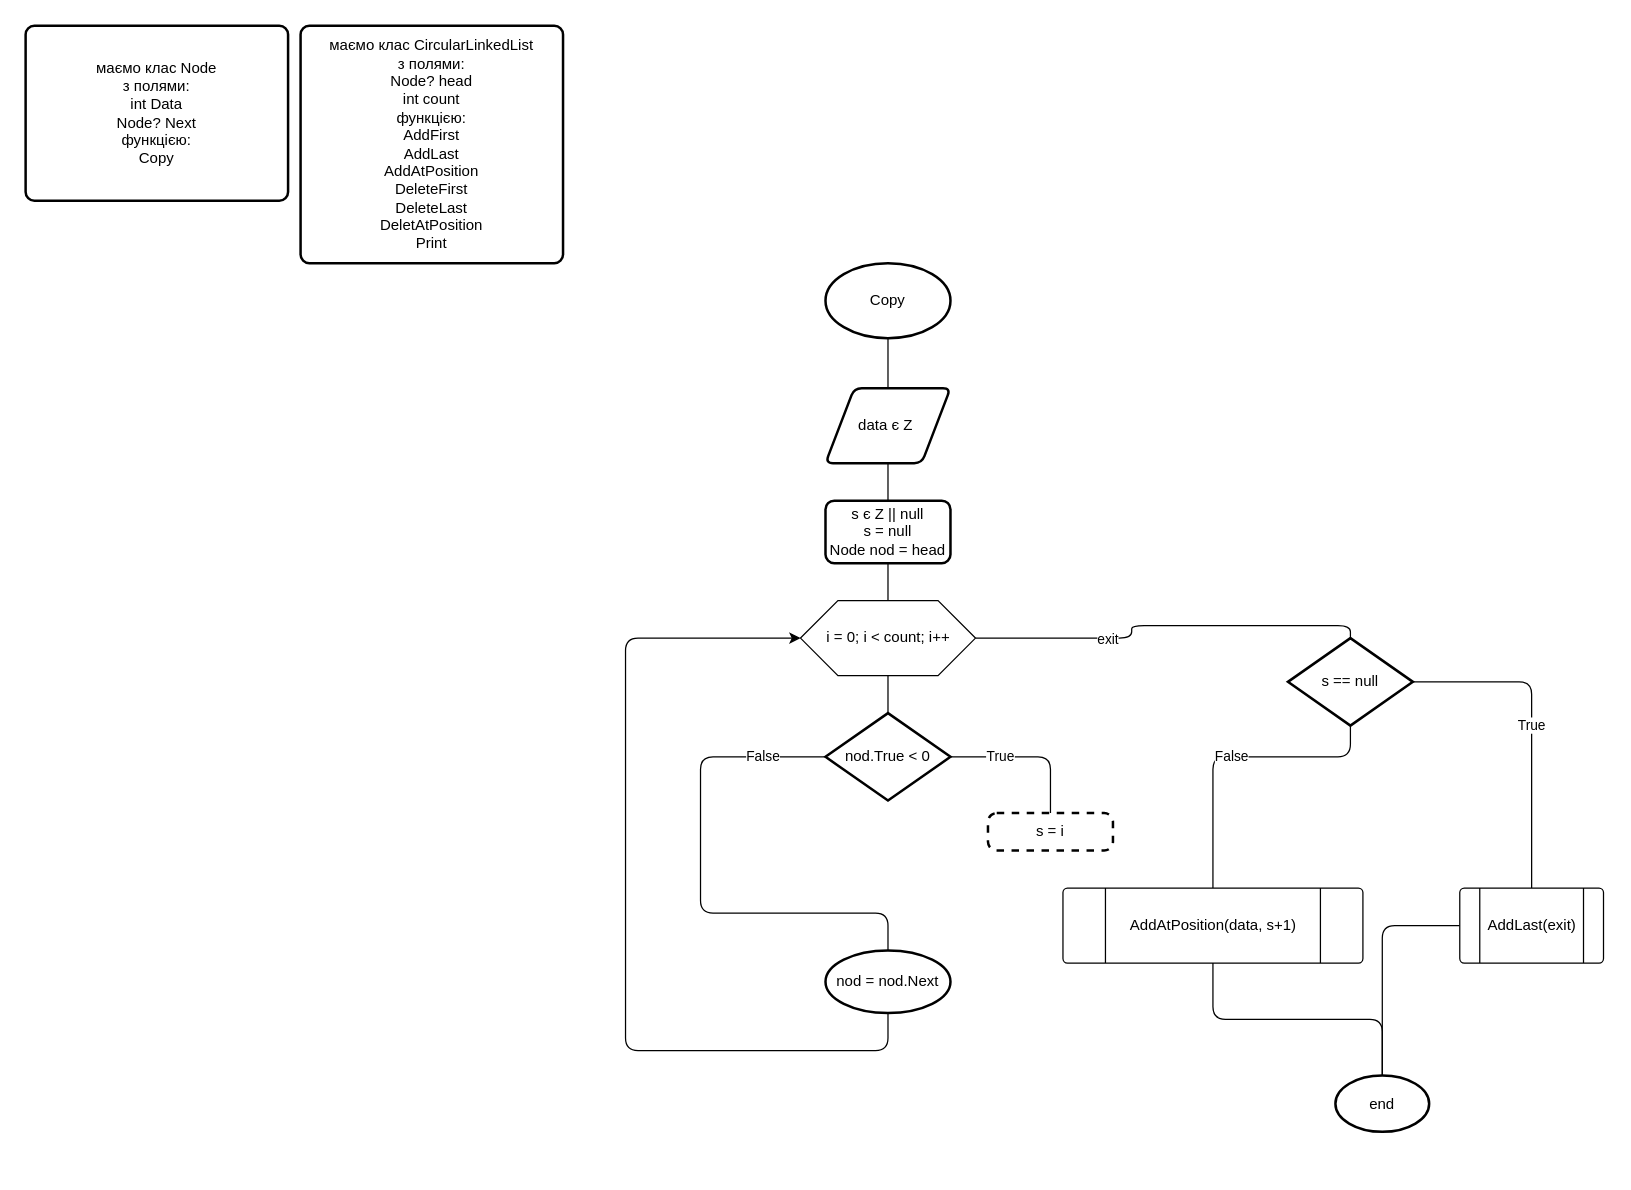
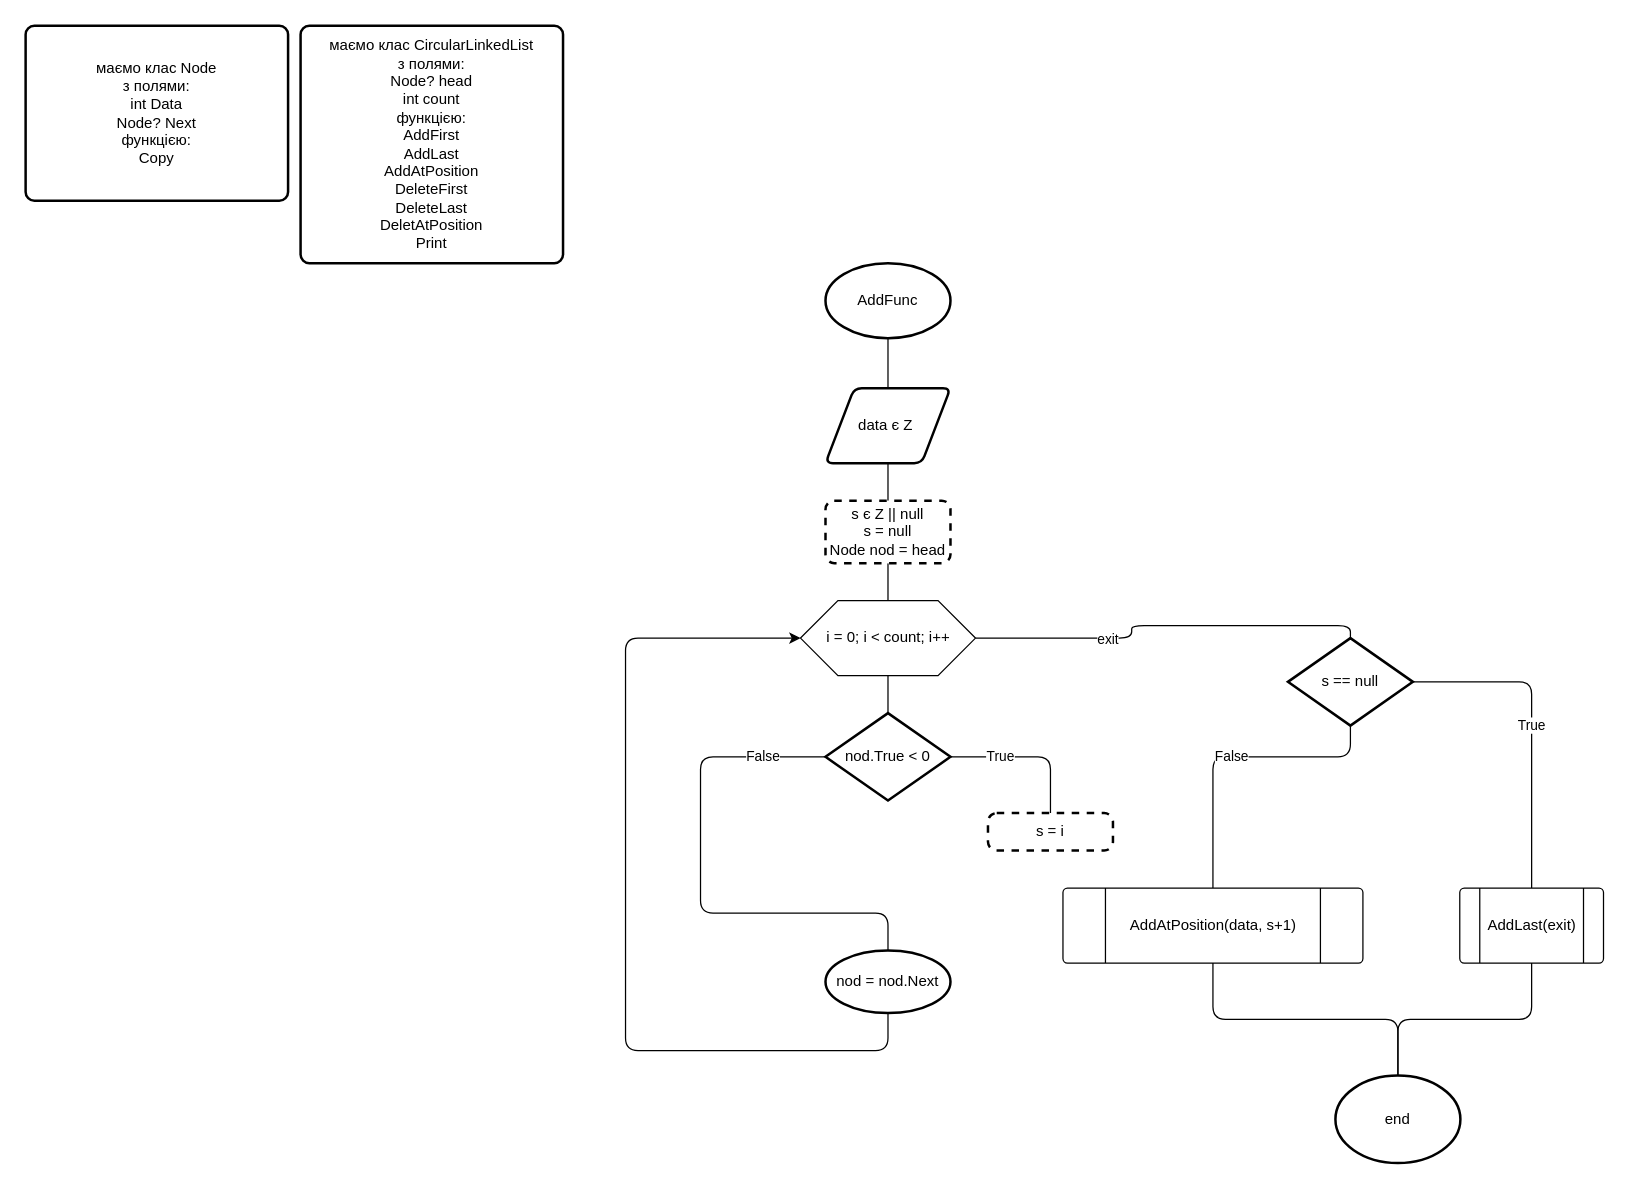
(888, 301) -> (888, 301)
(888, 532) -> (888, 532)
(1383, 1104) -> (1398, 1119)
